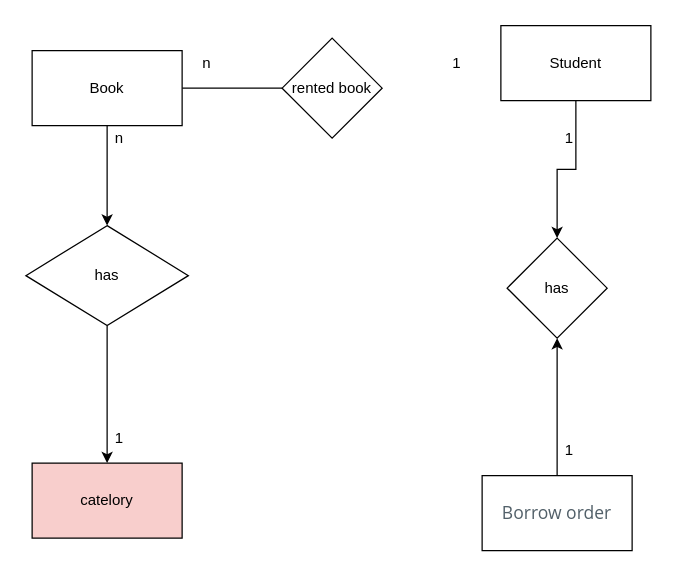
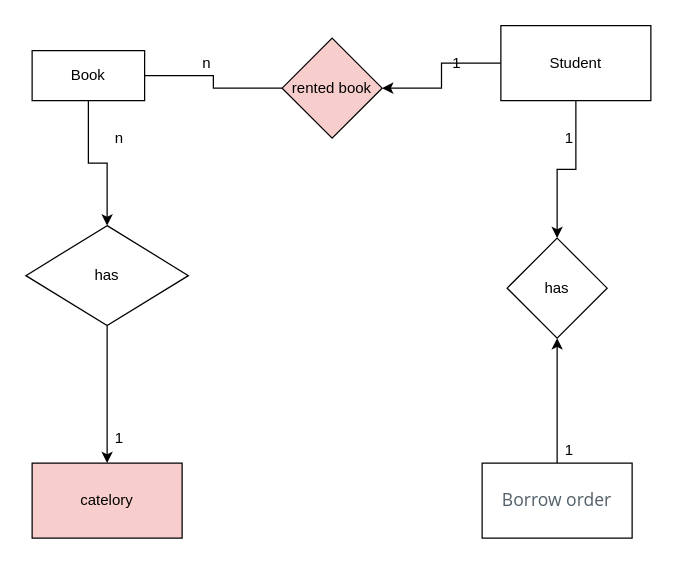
none -> (441, 71)
(107, 88) -> (88, 76)
(332, 88) -> (332, 88)
(557, 513) -> (557, 501)
